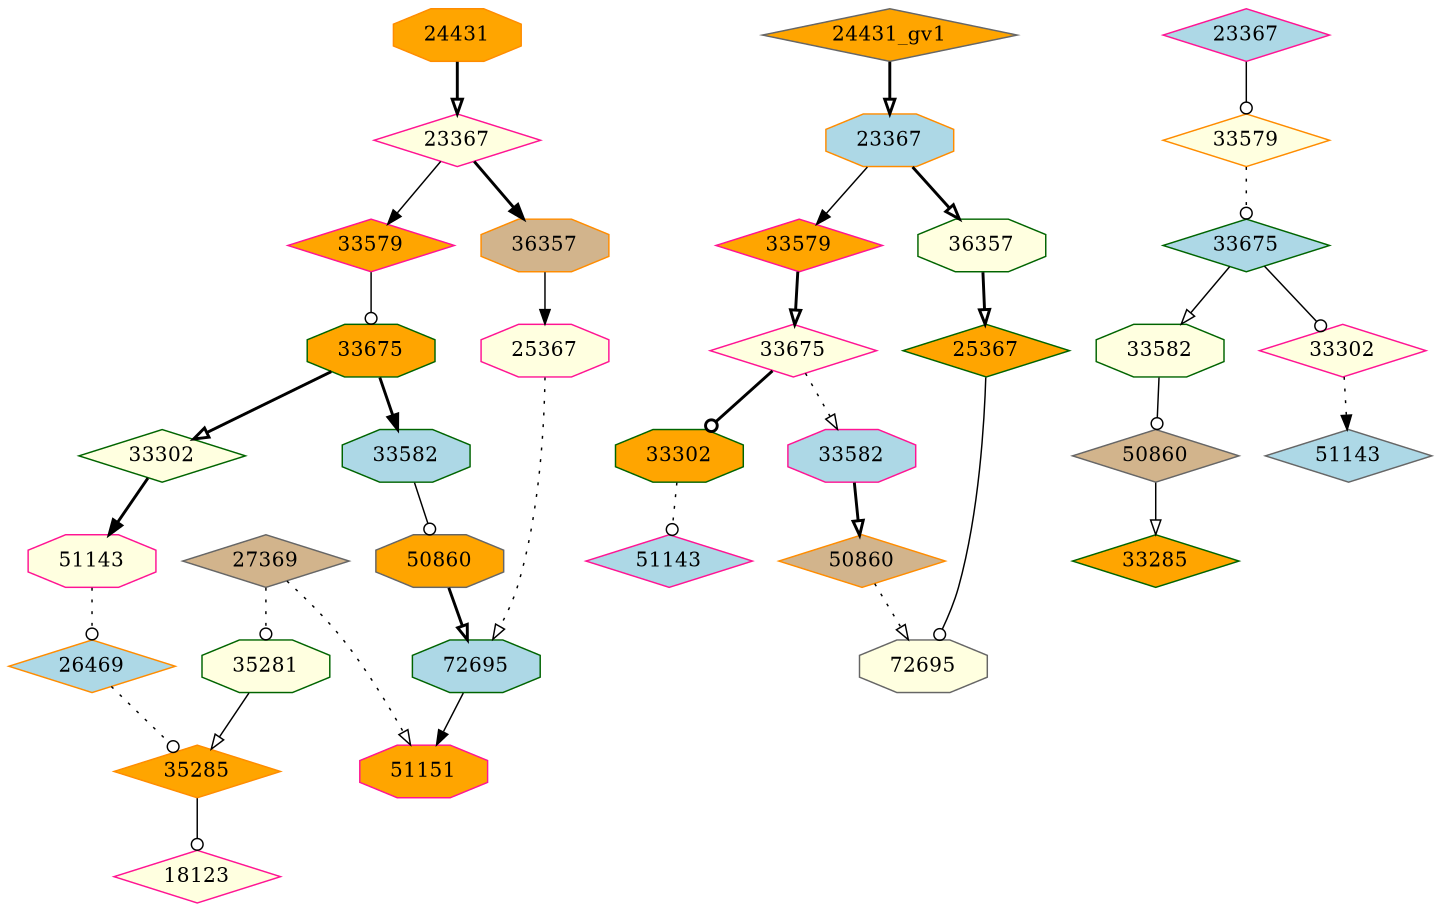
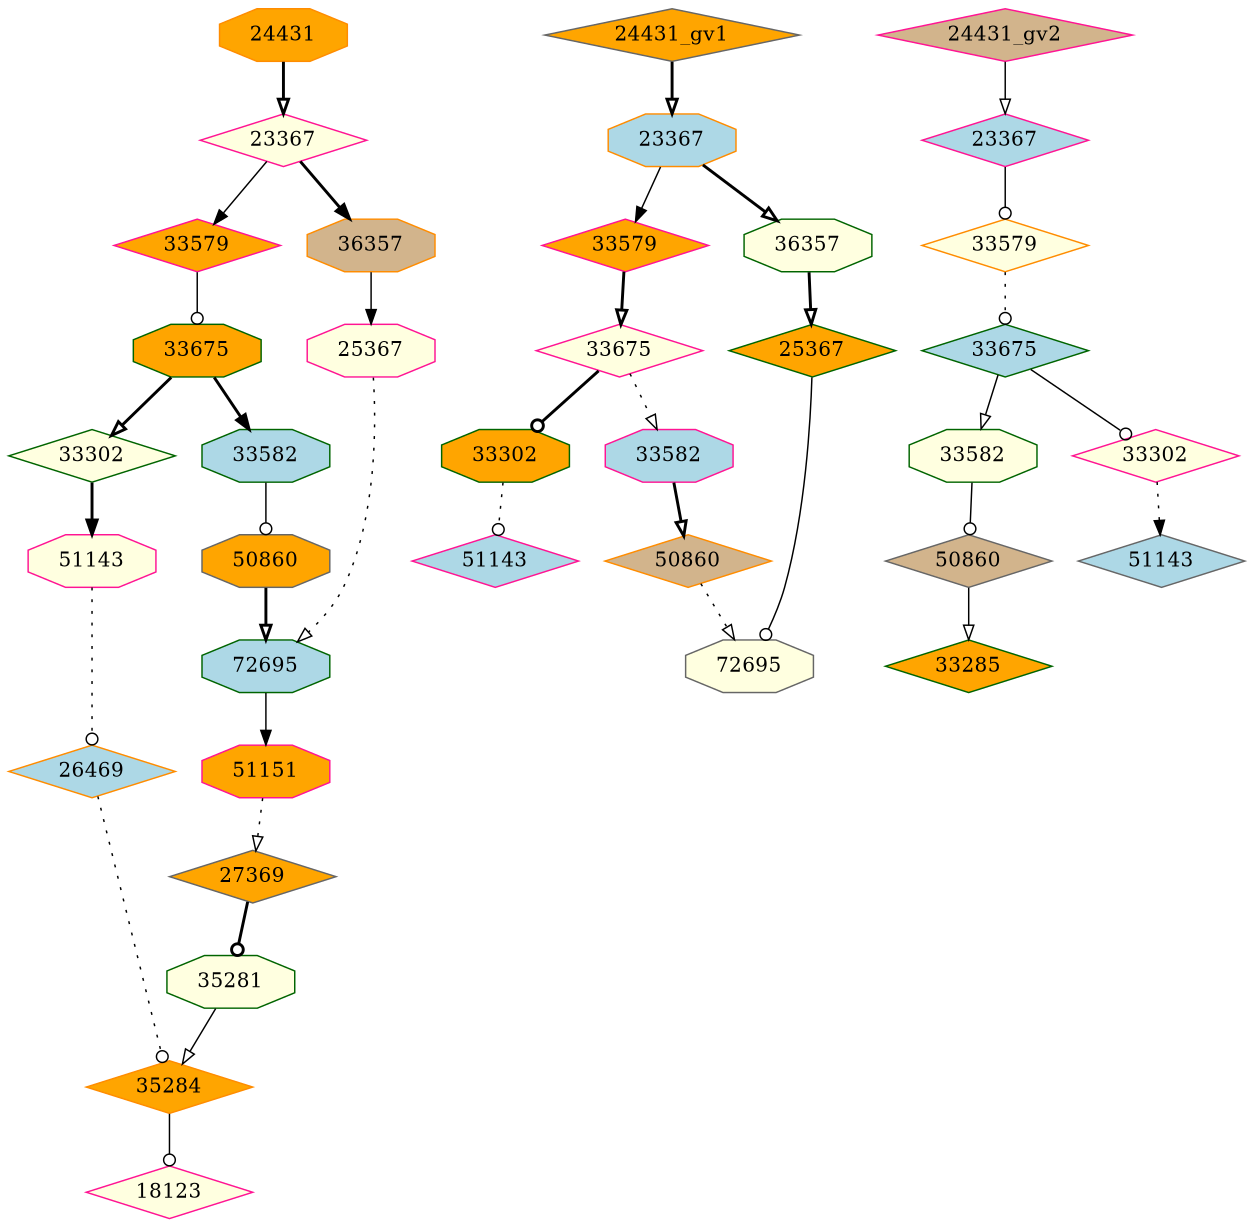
none -> (1005, 35)
(266, 561) -> (253, 877)
(266, 608) -> (243, 923)
(352, 651) -> (260, 817)
(197, 771) -> (169, 1087)
